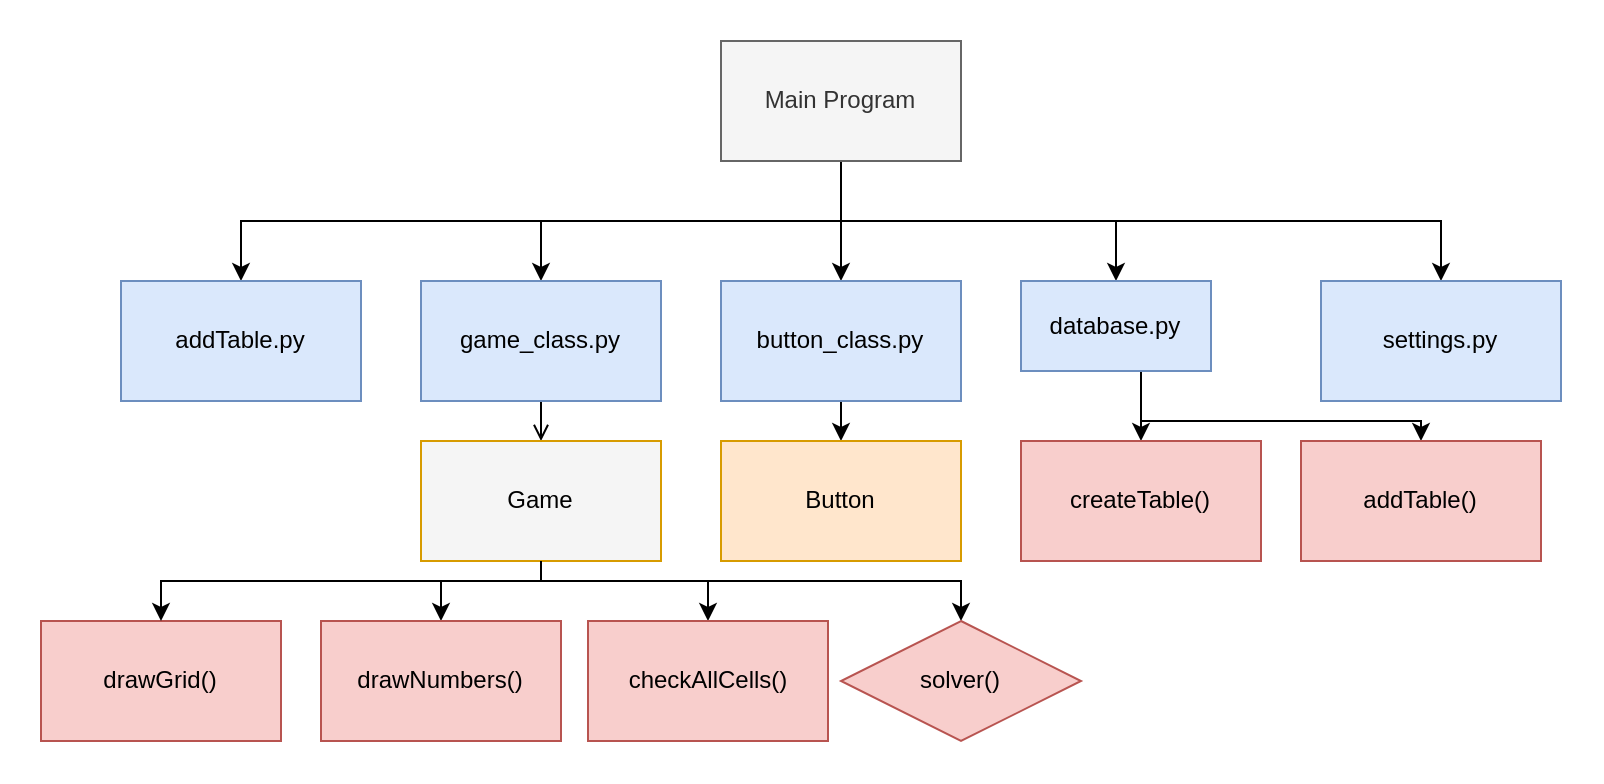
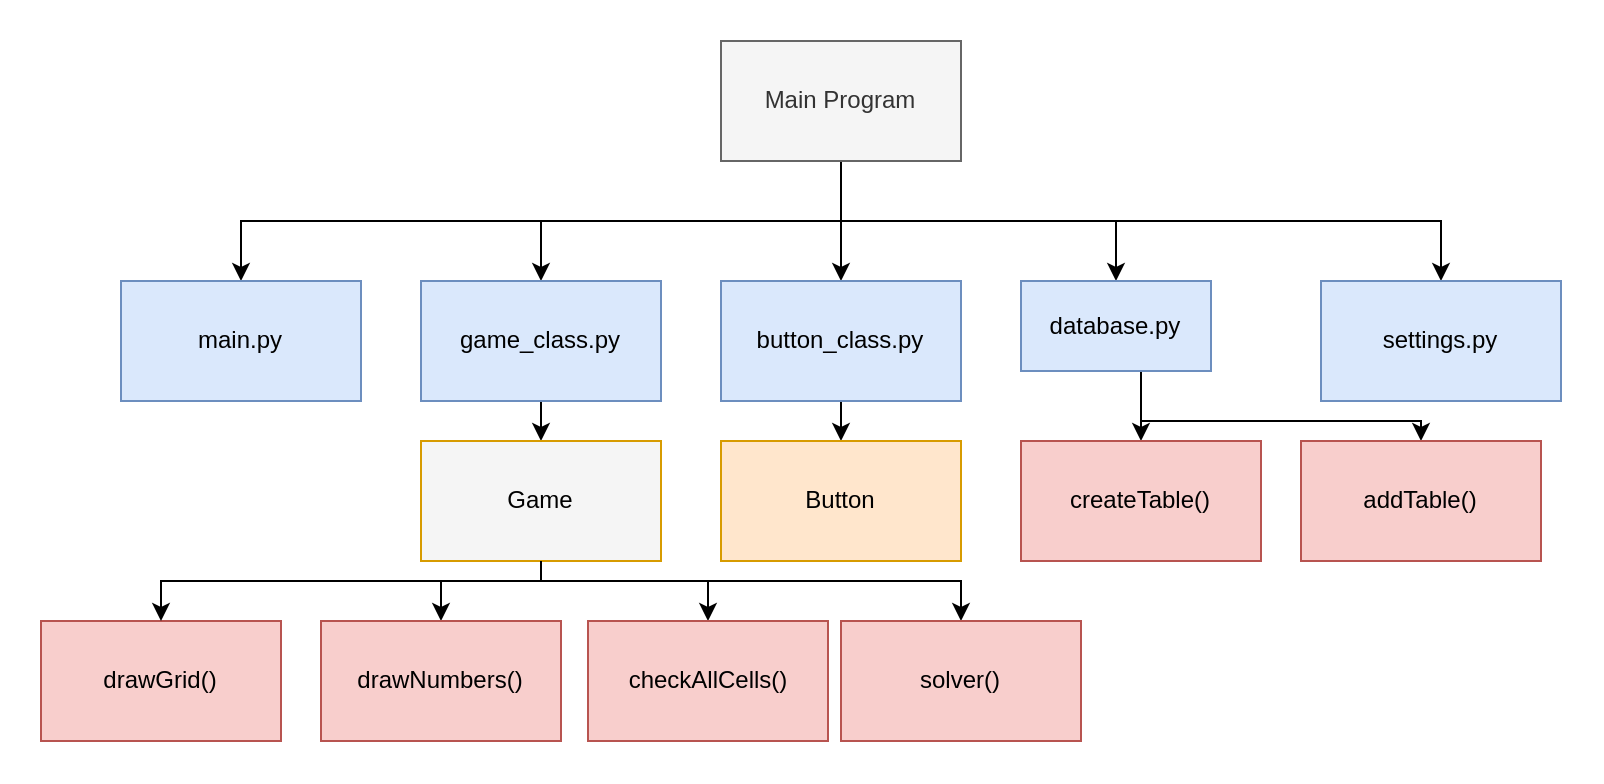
(241, 341) -> (241, 341)
(541, 429) -> (541, 426)
(961, 681) -> (961, 681)
